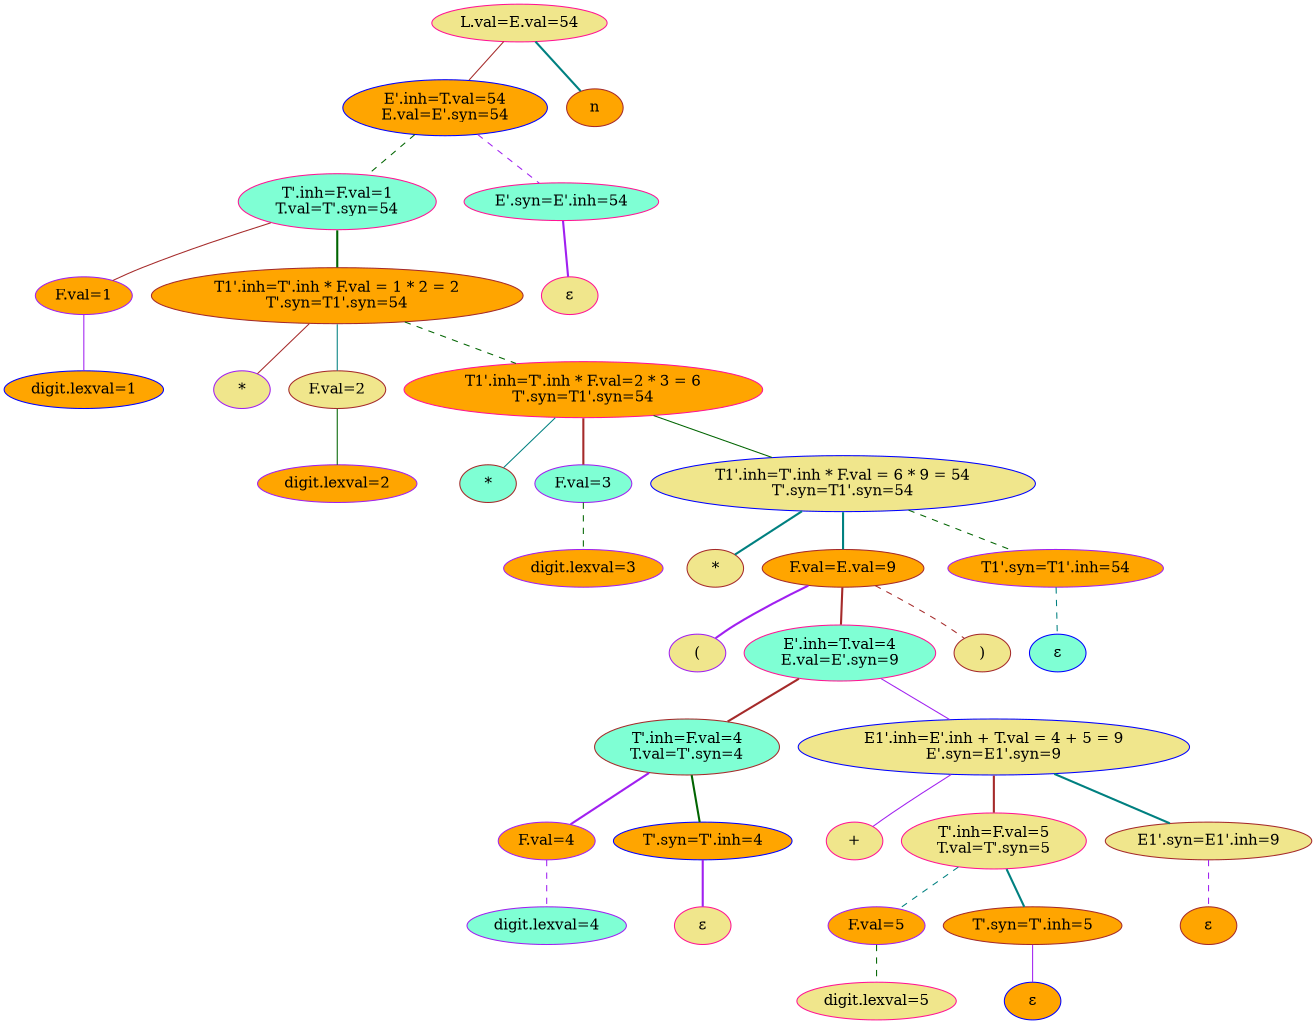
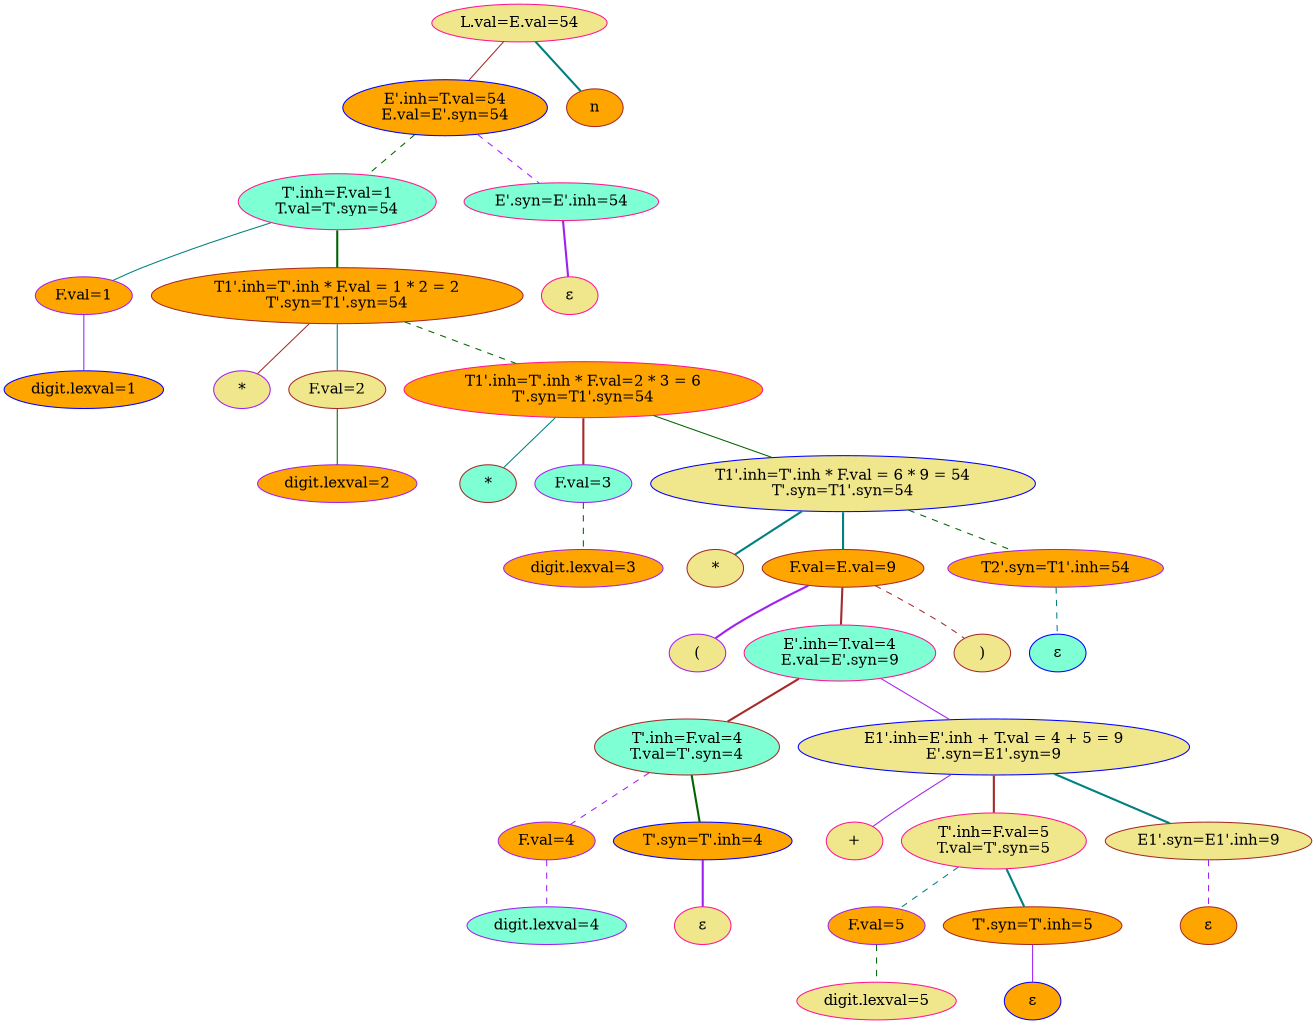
(191, 249) -> (191, 249)
(1056, 568) -> (1056, 568)
(610, 799) -> (610, 799)
